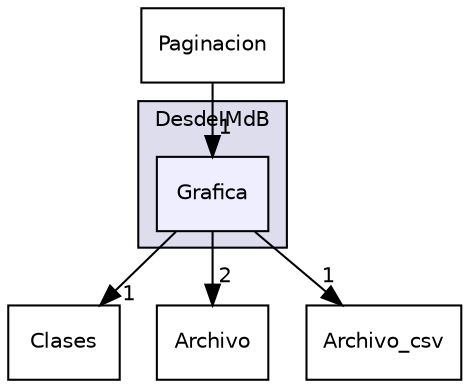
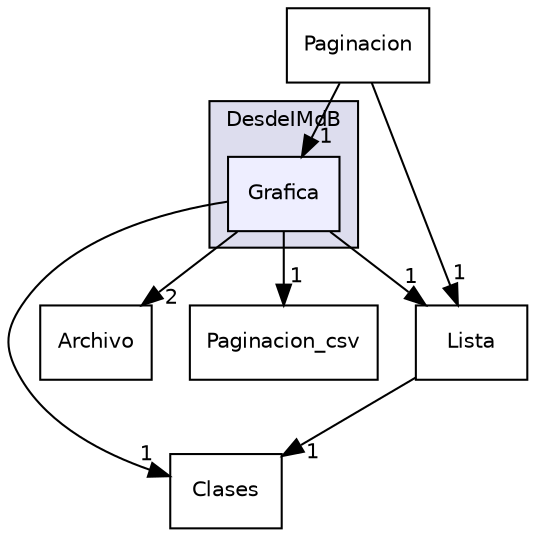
(384, 343) -> (284, 343)
none -> (472, 343)
